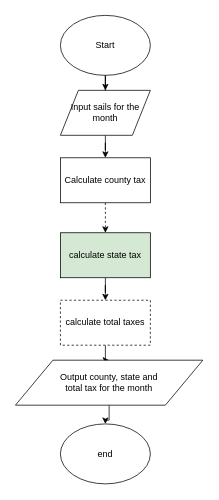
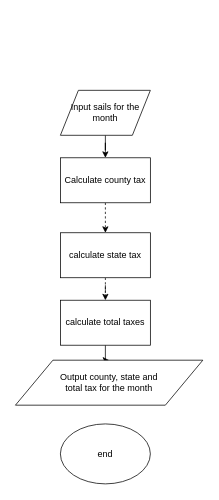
(105, 45) -> none
(105, 85) -> none
(105, 255) -> (105, 255)
(105, 293) -> (105, 293)
(105, 323) -> (105, 323)
(109, 420) -> none
